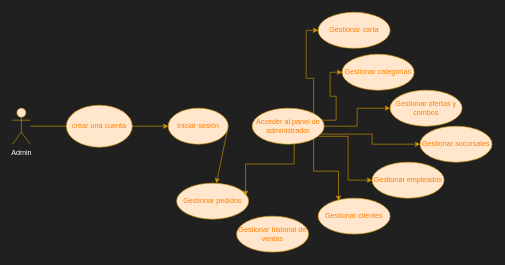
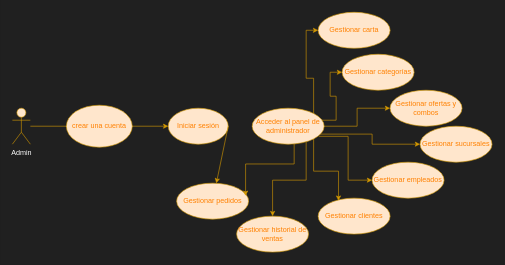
none -> (273, 195)
